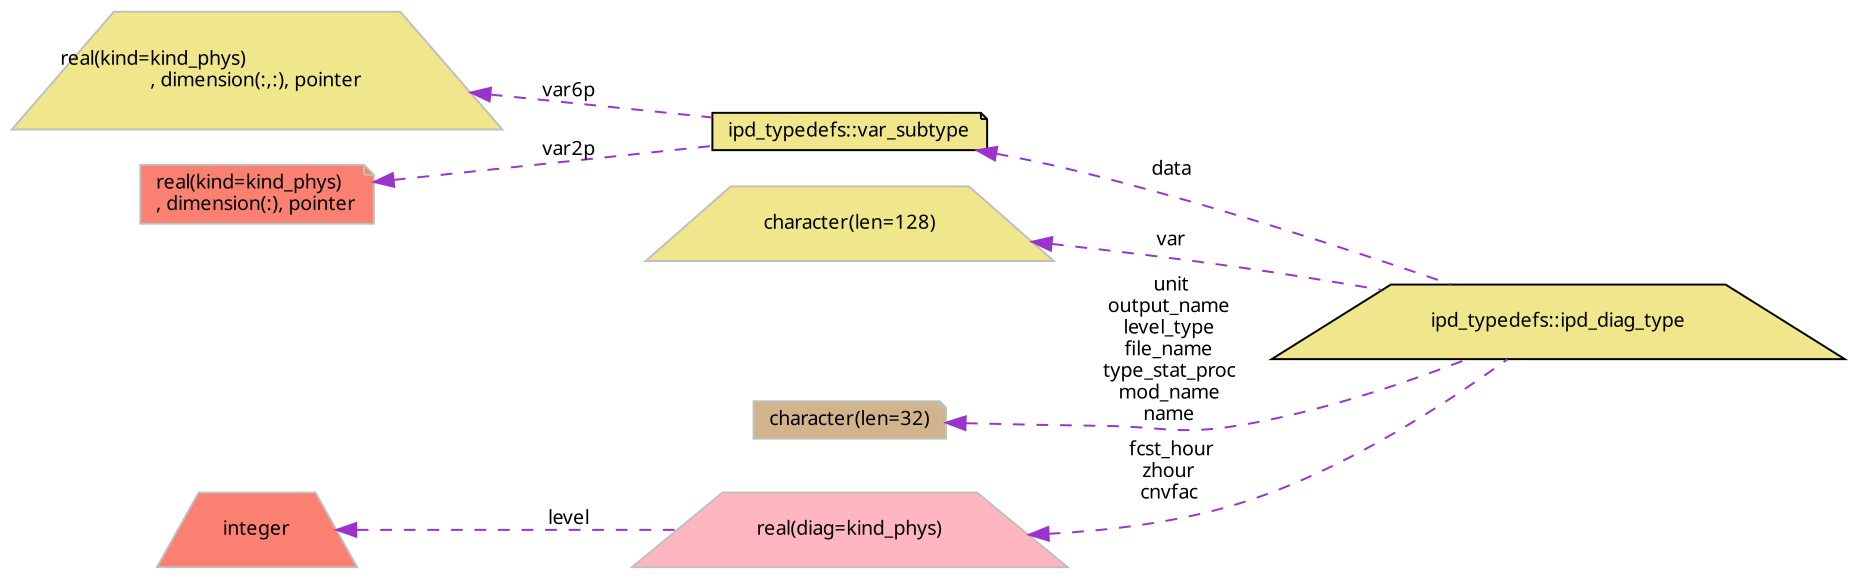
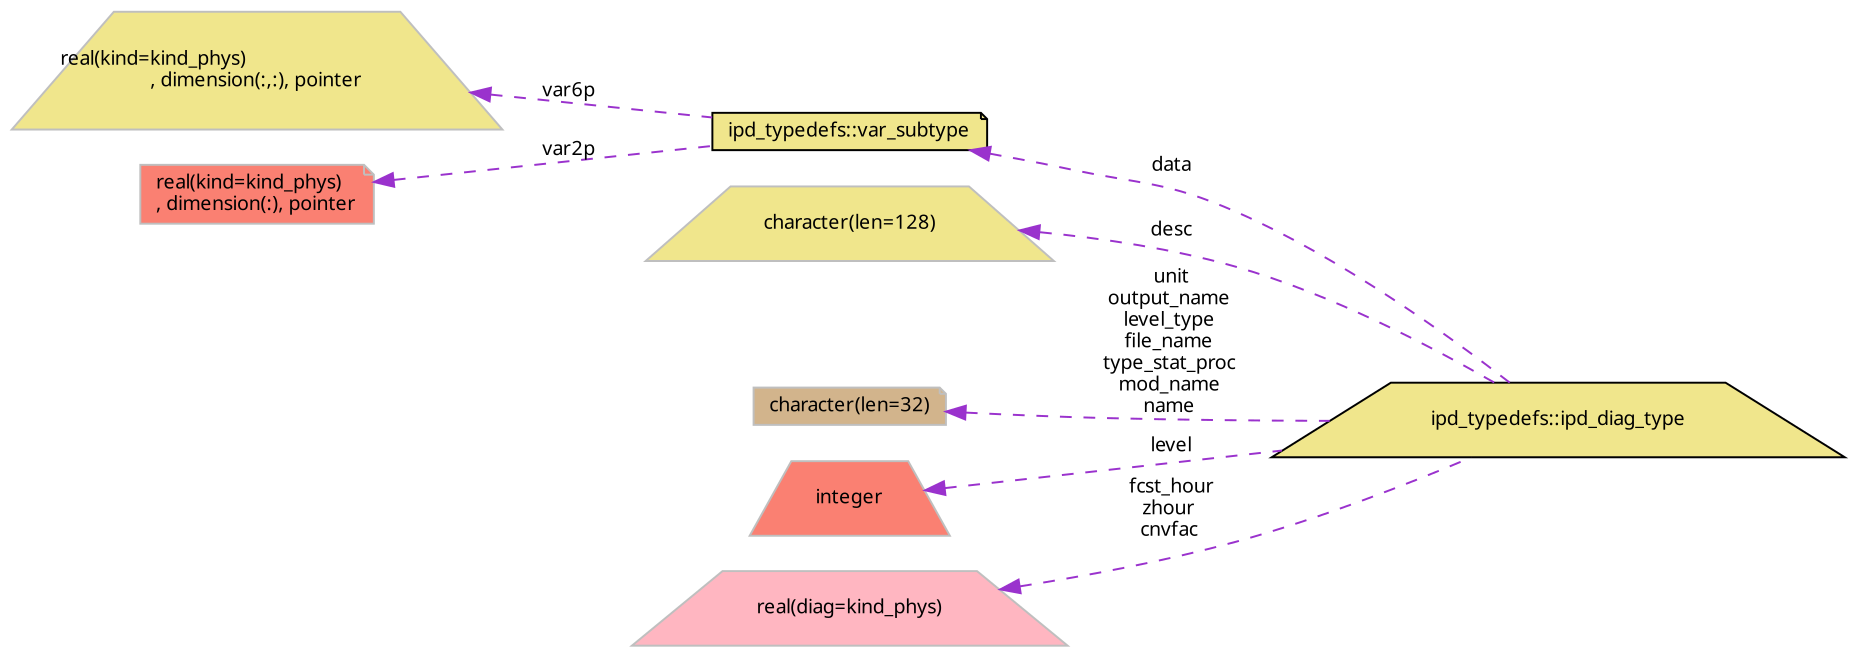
(1170, 240) -> (1170, 231)
(517, 530) -> (1113, 469)
